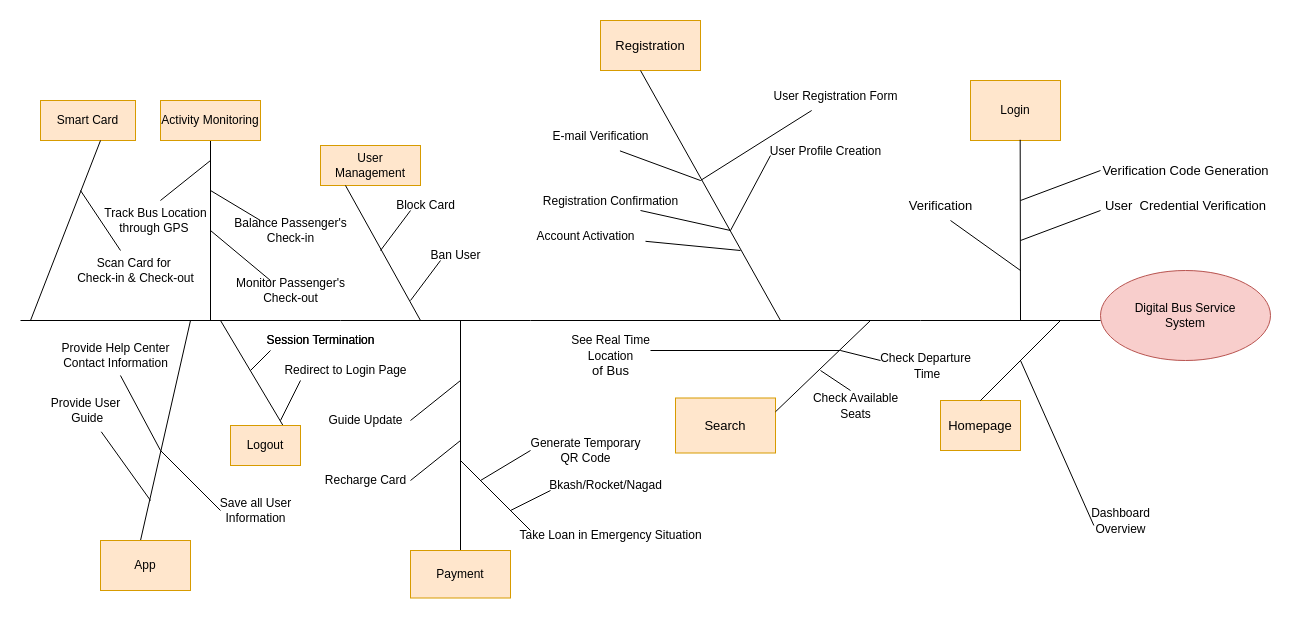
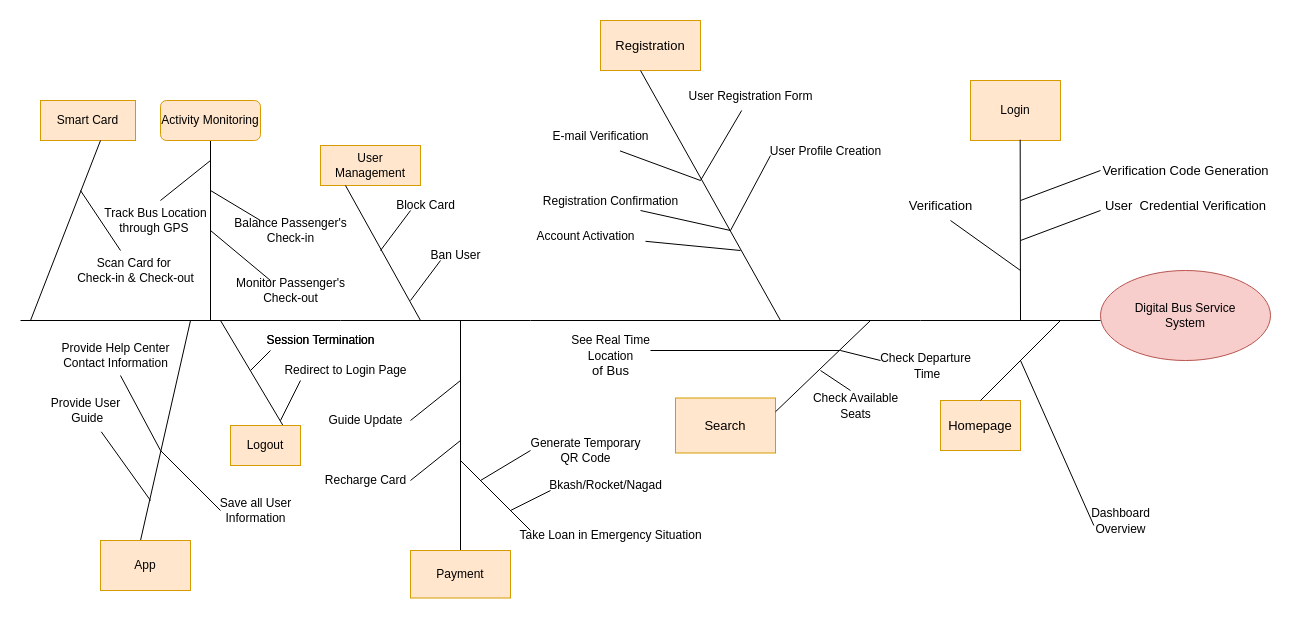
(836, 96) -> (751, 96)
(211, 121) -> (211, 121)
